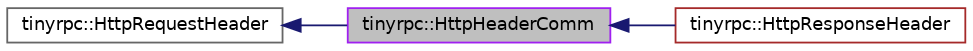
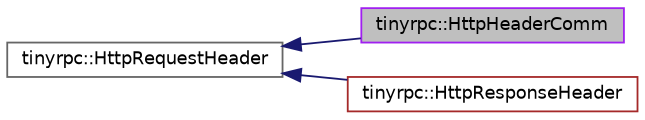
(652, 25) -> (324, 78)
